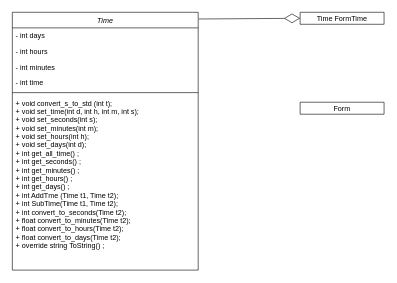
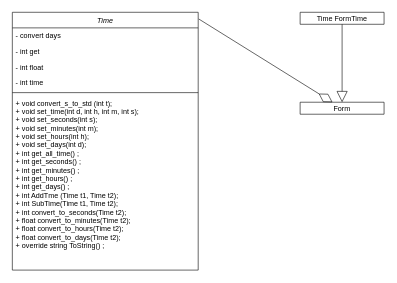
(241, 19) -> (259, 57)
(33, 36) -> (42, 36)
(35, 52) -> (31, 52)
none -> (342, 57)
(38, 67) -> (34, 67)
